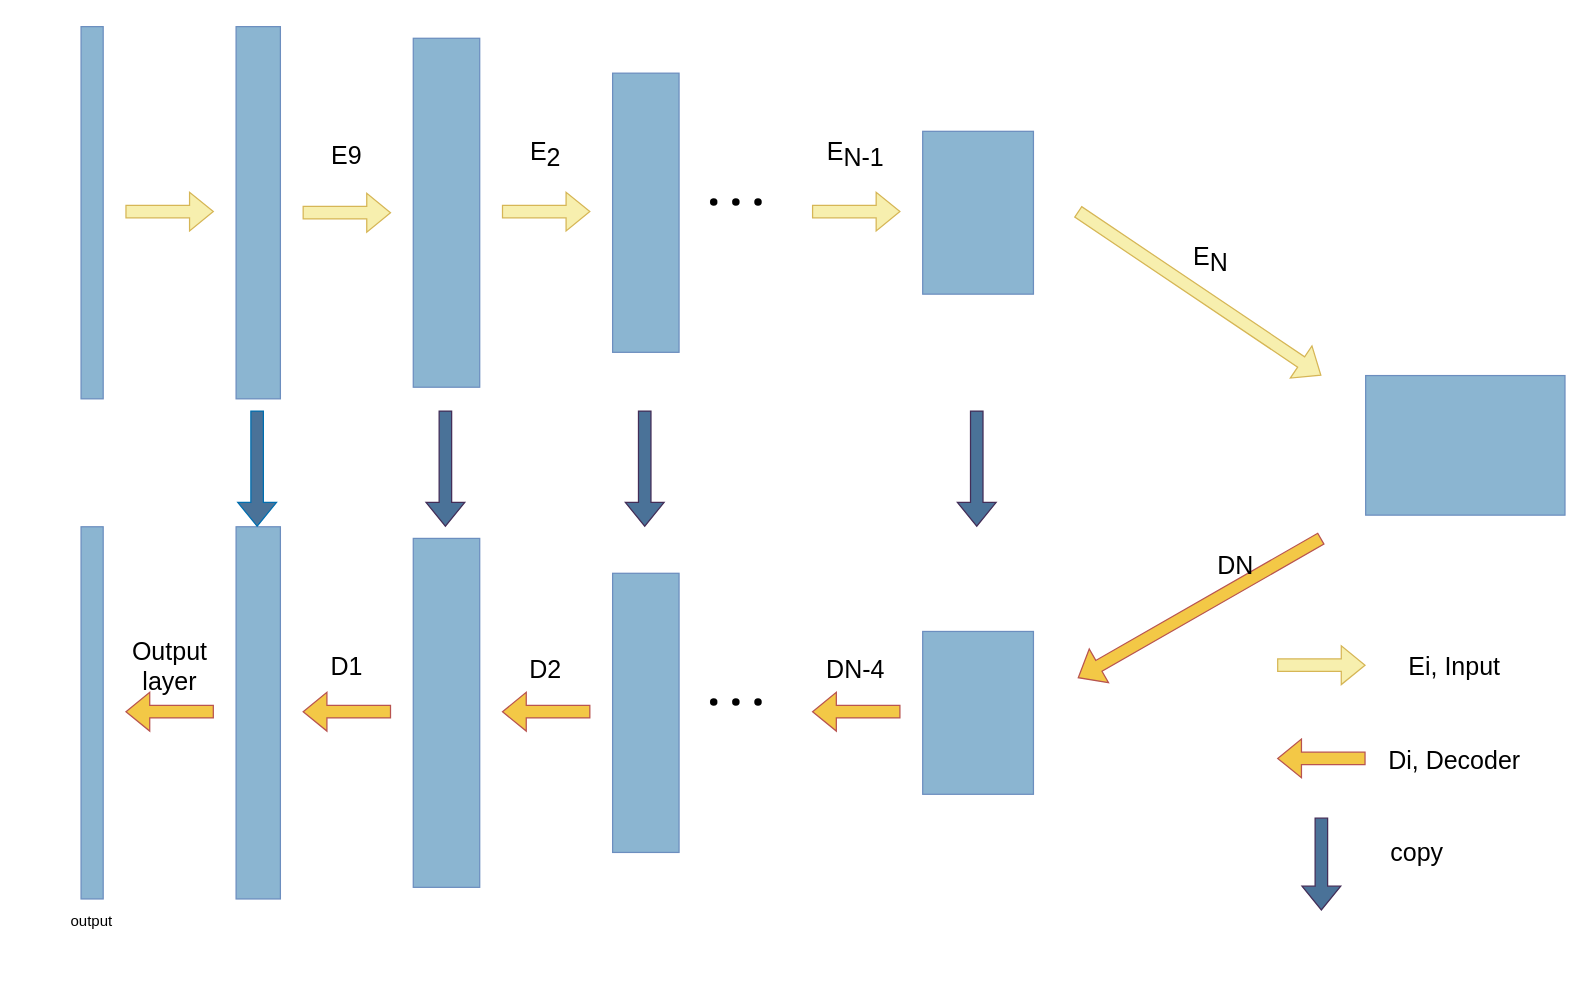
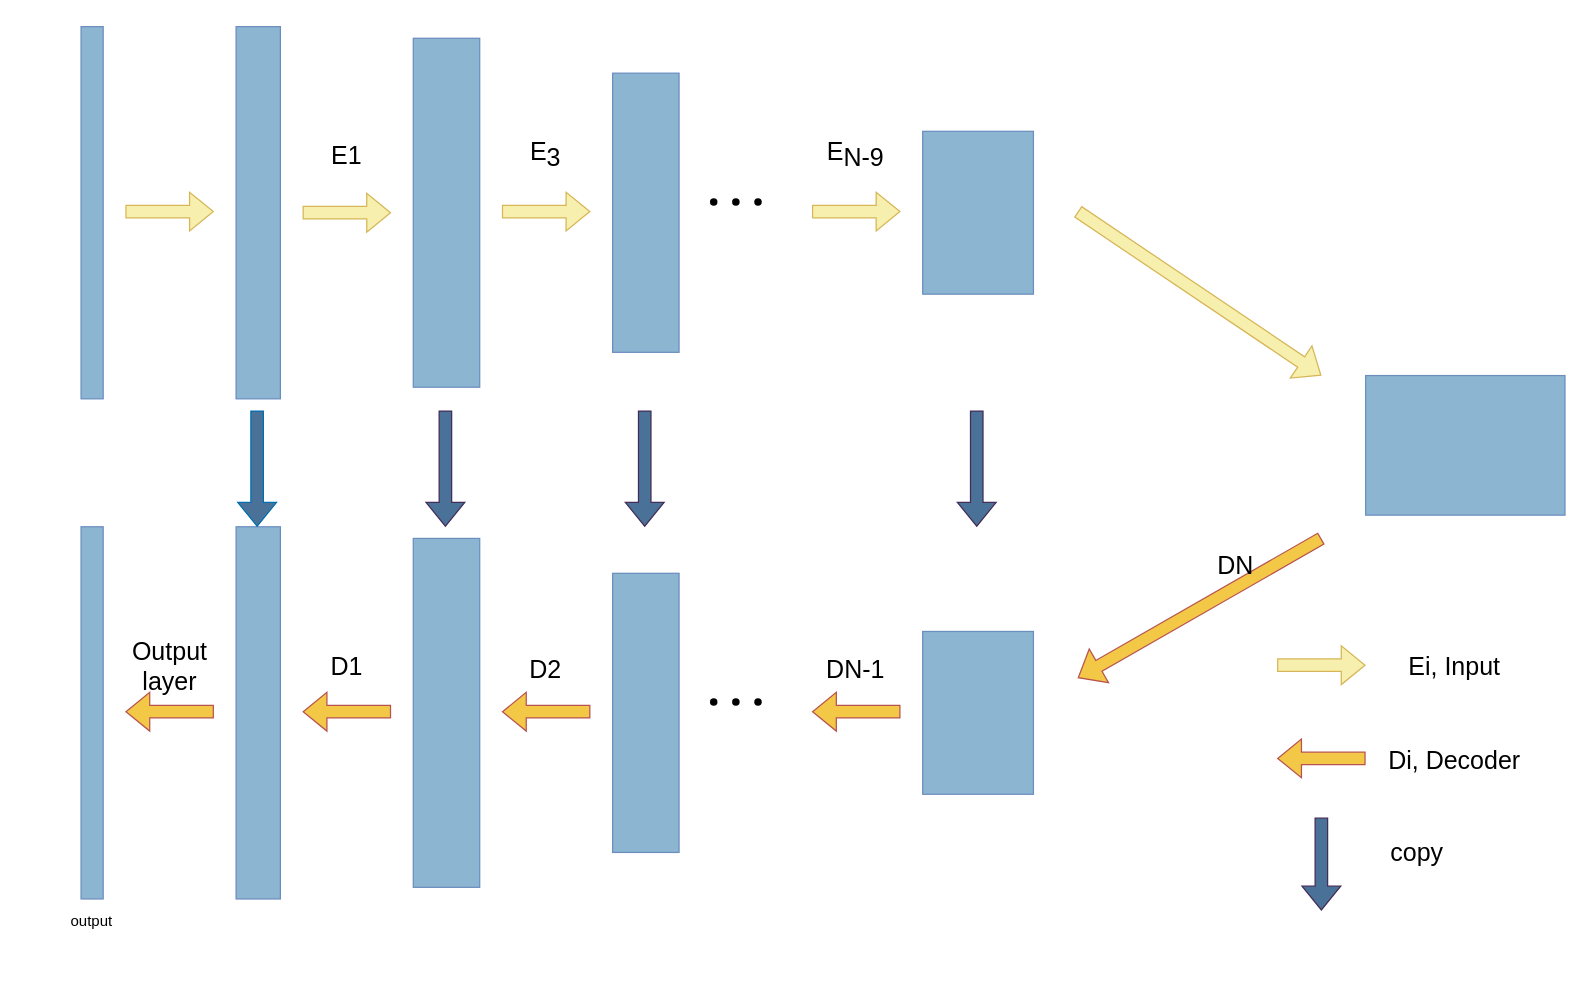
(347, 154) -> (347, 154)
(546, 154) -> (546, 154)
(856, 154) -> (856, 154)
(1210, 259) -> none
(856, 666) -> (856, 666)
